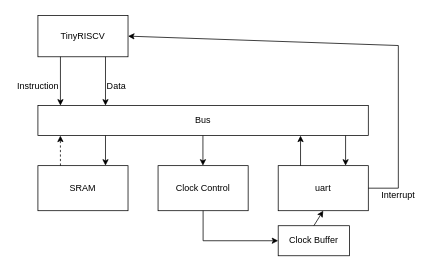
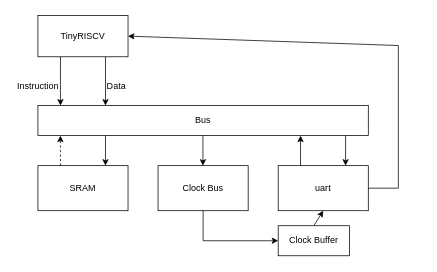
(203, 188) -> (203, 188)
(398, 195) -> none
